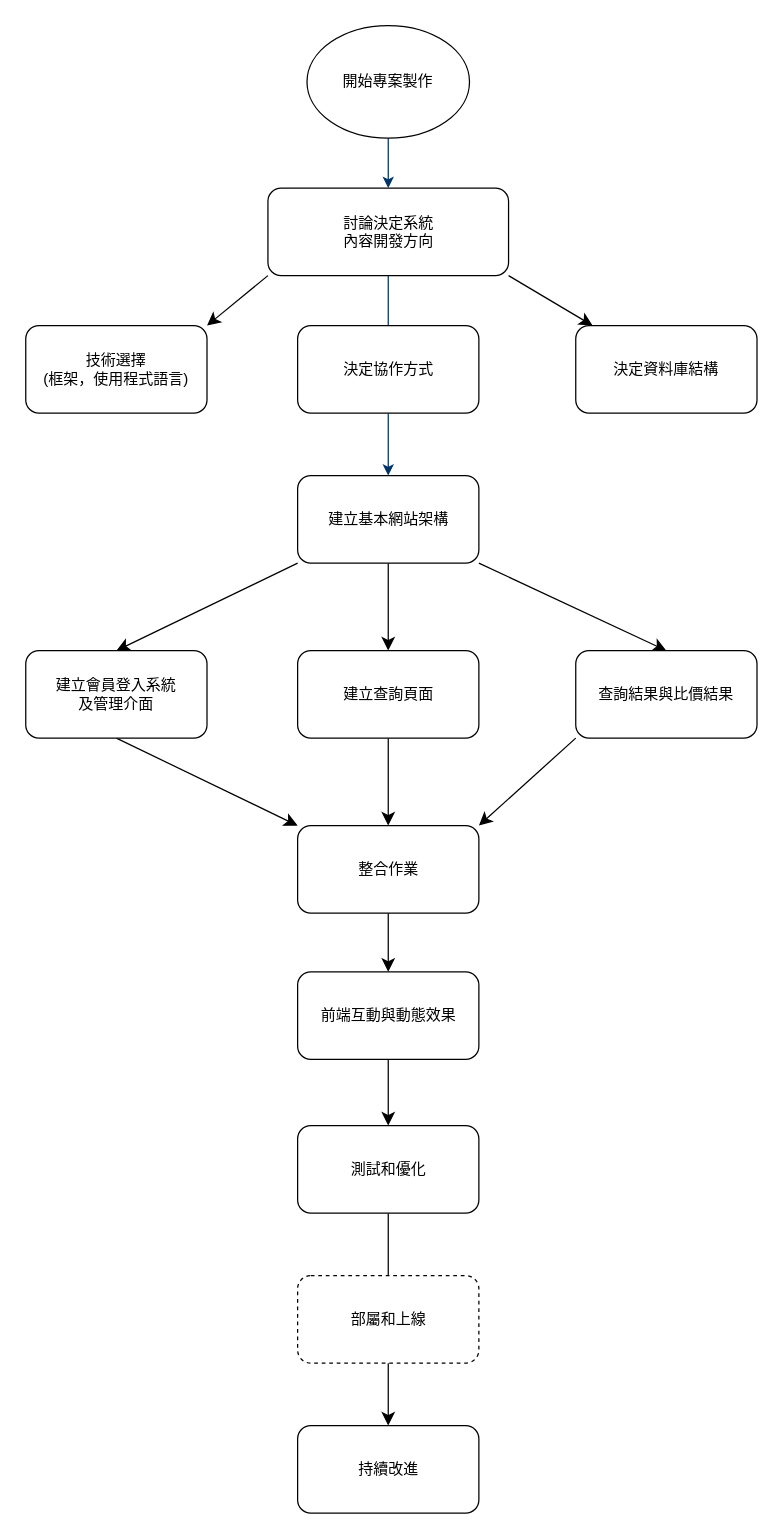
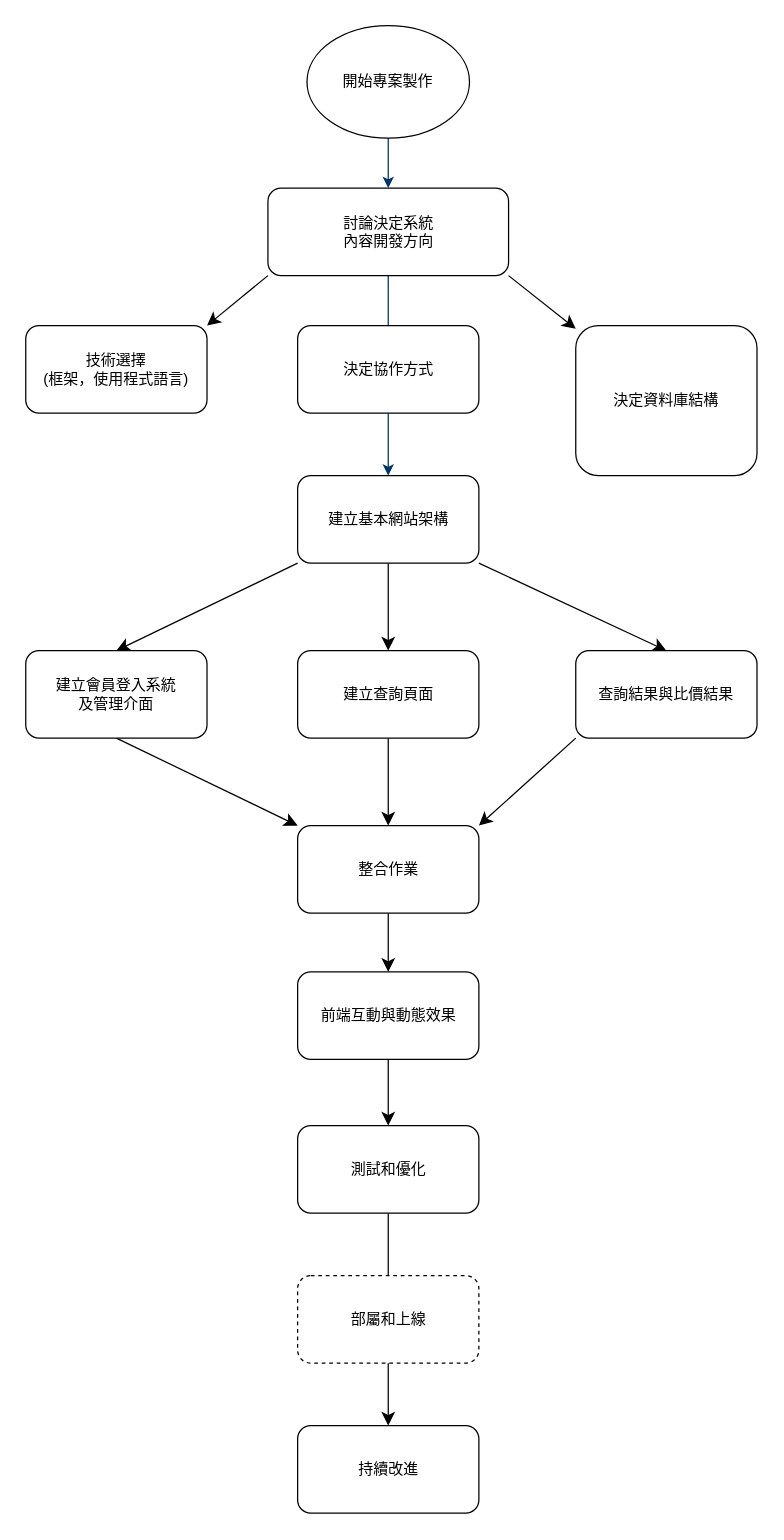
(666, 369) -> (666, 401)
